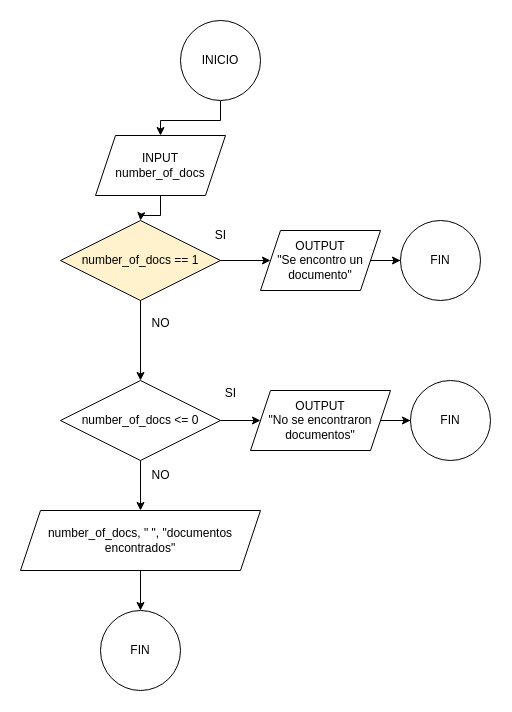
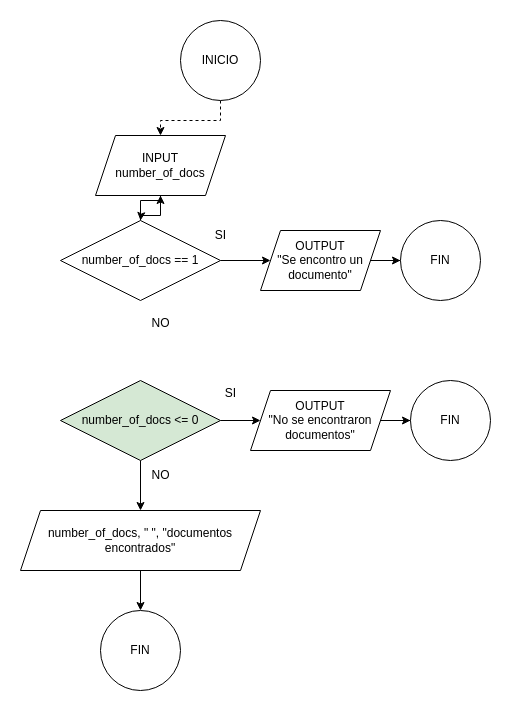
(197, 121) -> (197, 121)
(141, 261) -> (141, 261)
(141, 337) -> (144, 201)
(141, 421) -> (141, 421)
